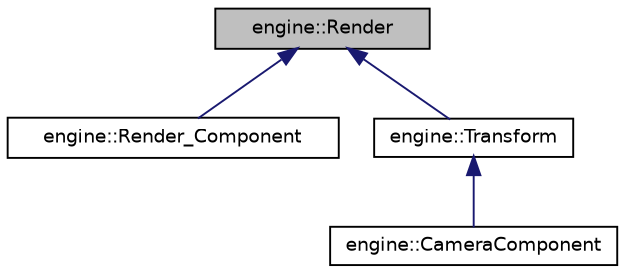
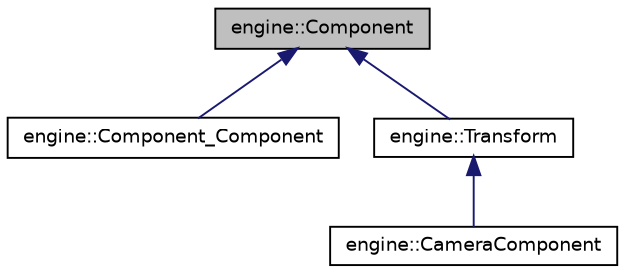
(322, 29) -> (322, 29)
(173, 138) -> (173, 138)
